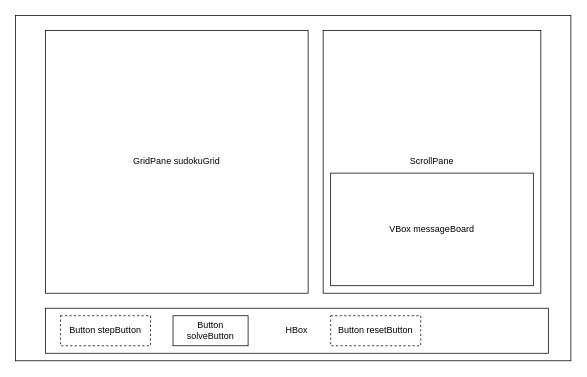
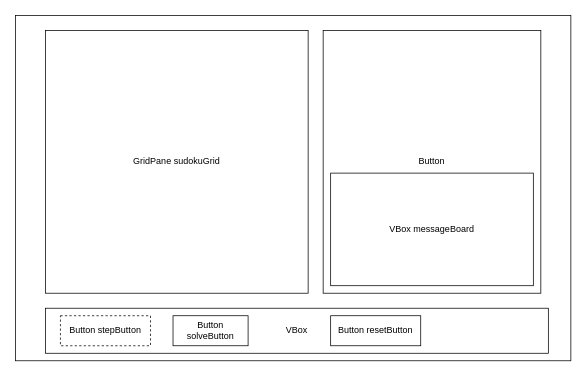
(432, 162) -> (432, 162)
(297, 330) -> (297, 330)
(375, 330) -> (375, 330)
